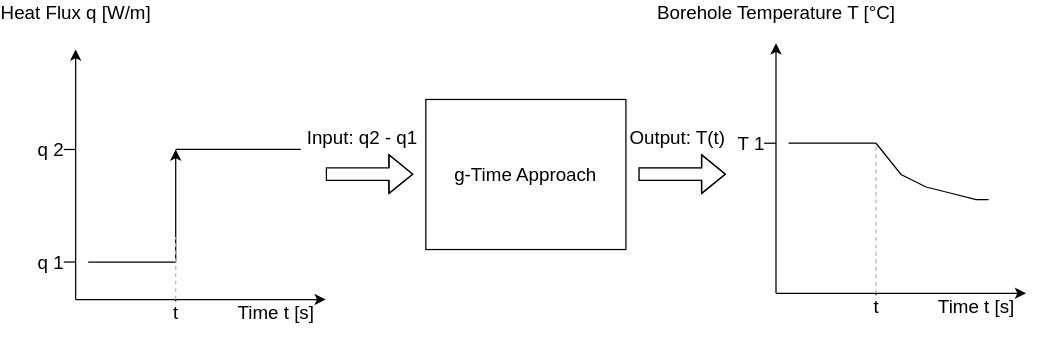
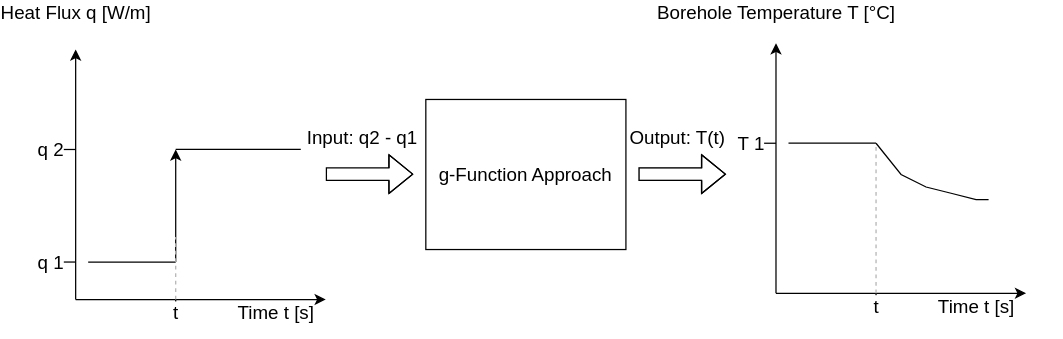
(526, 174) -> (526, 174)
